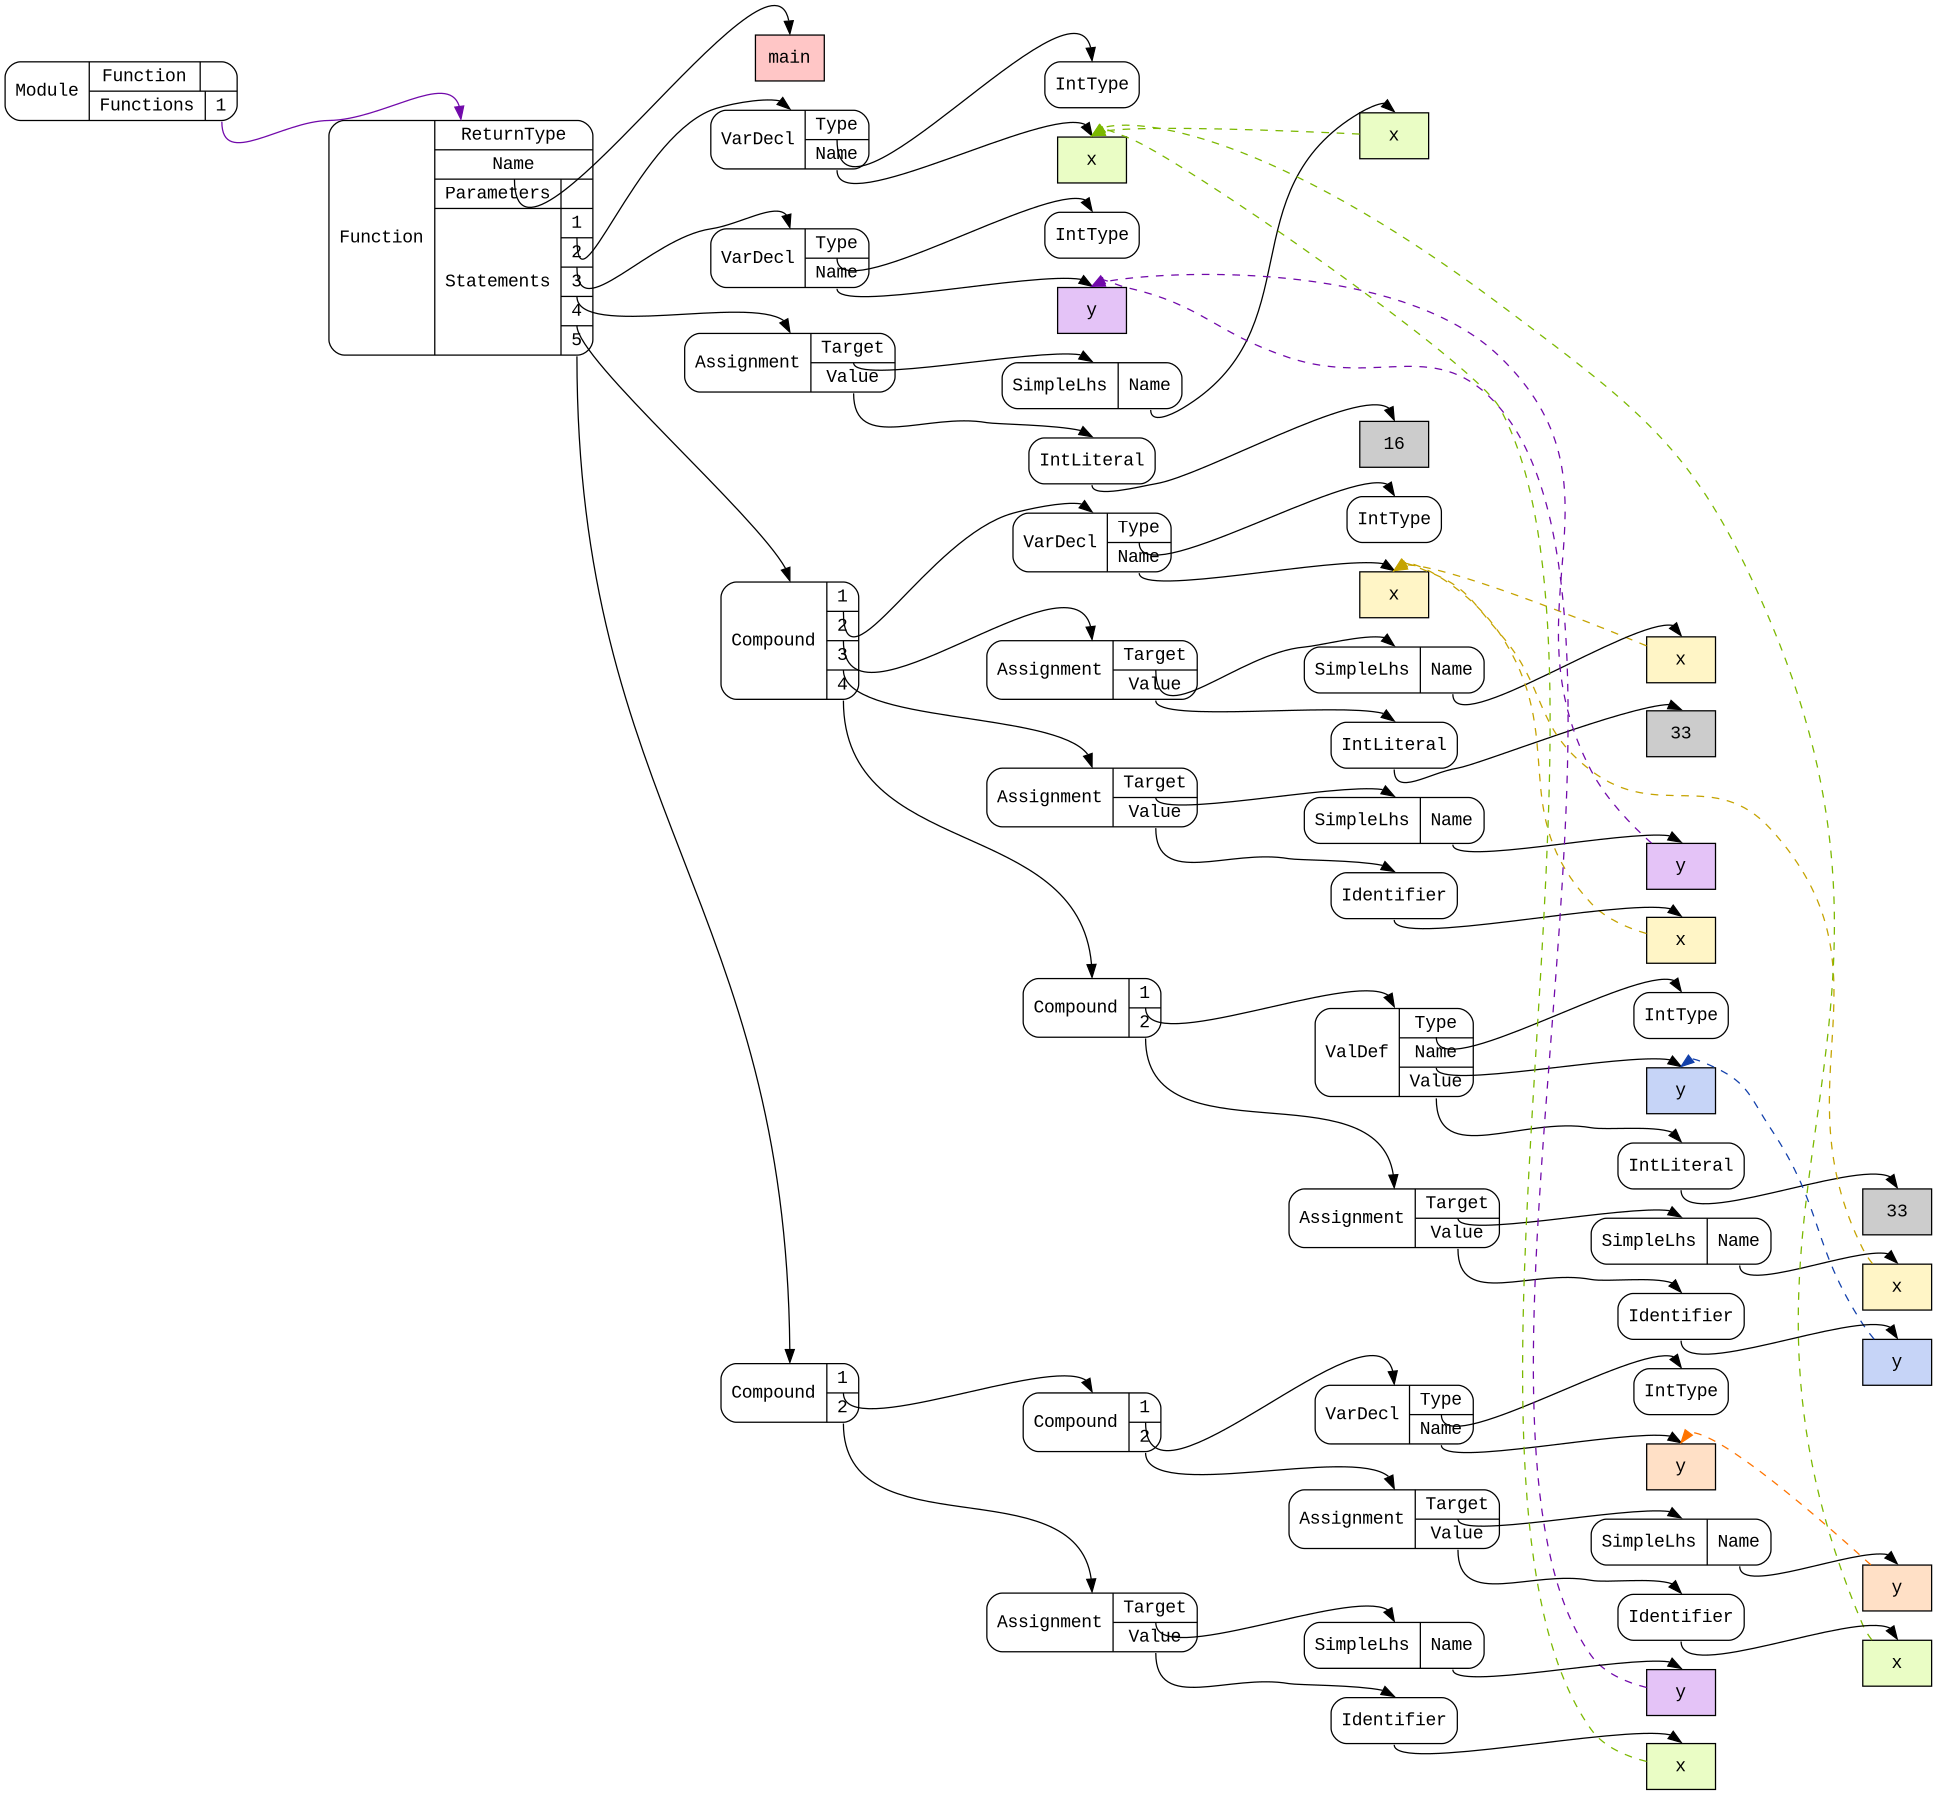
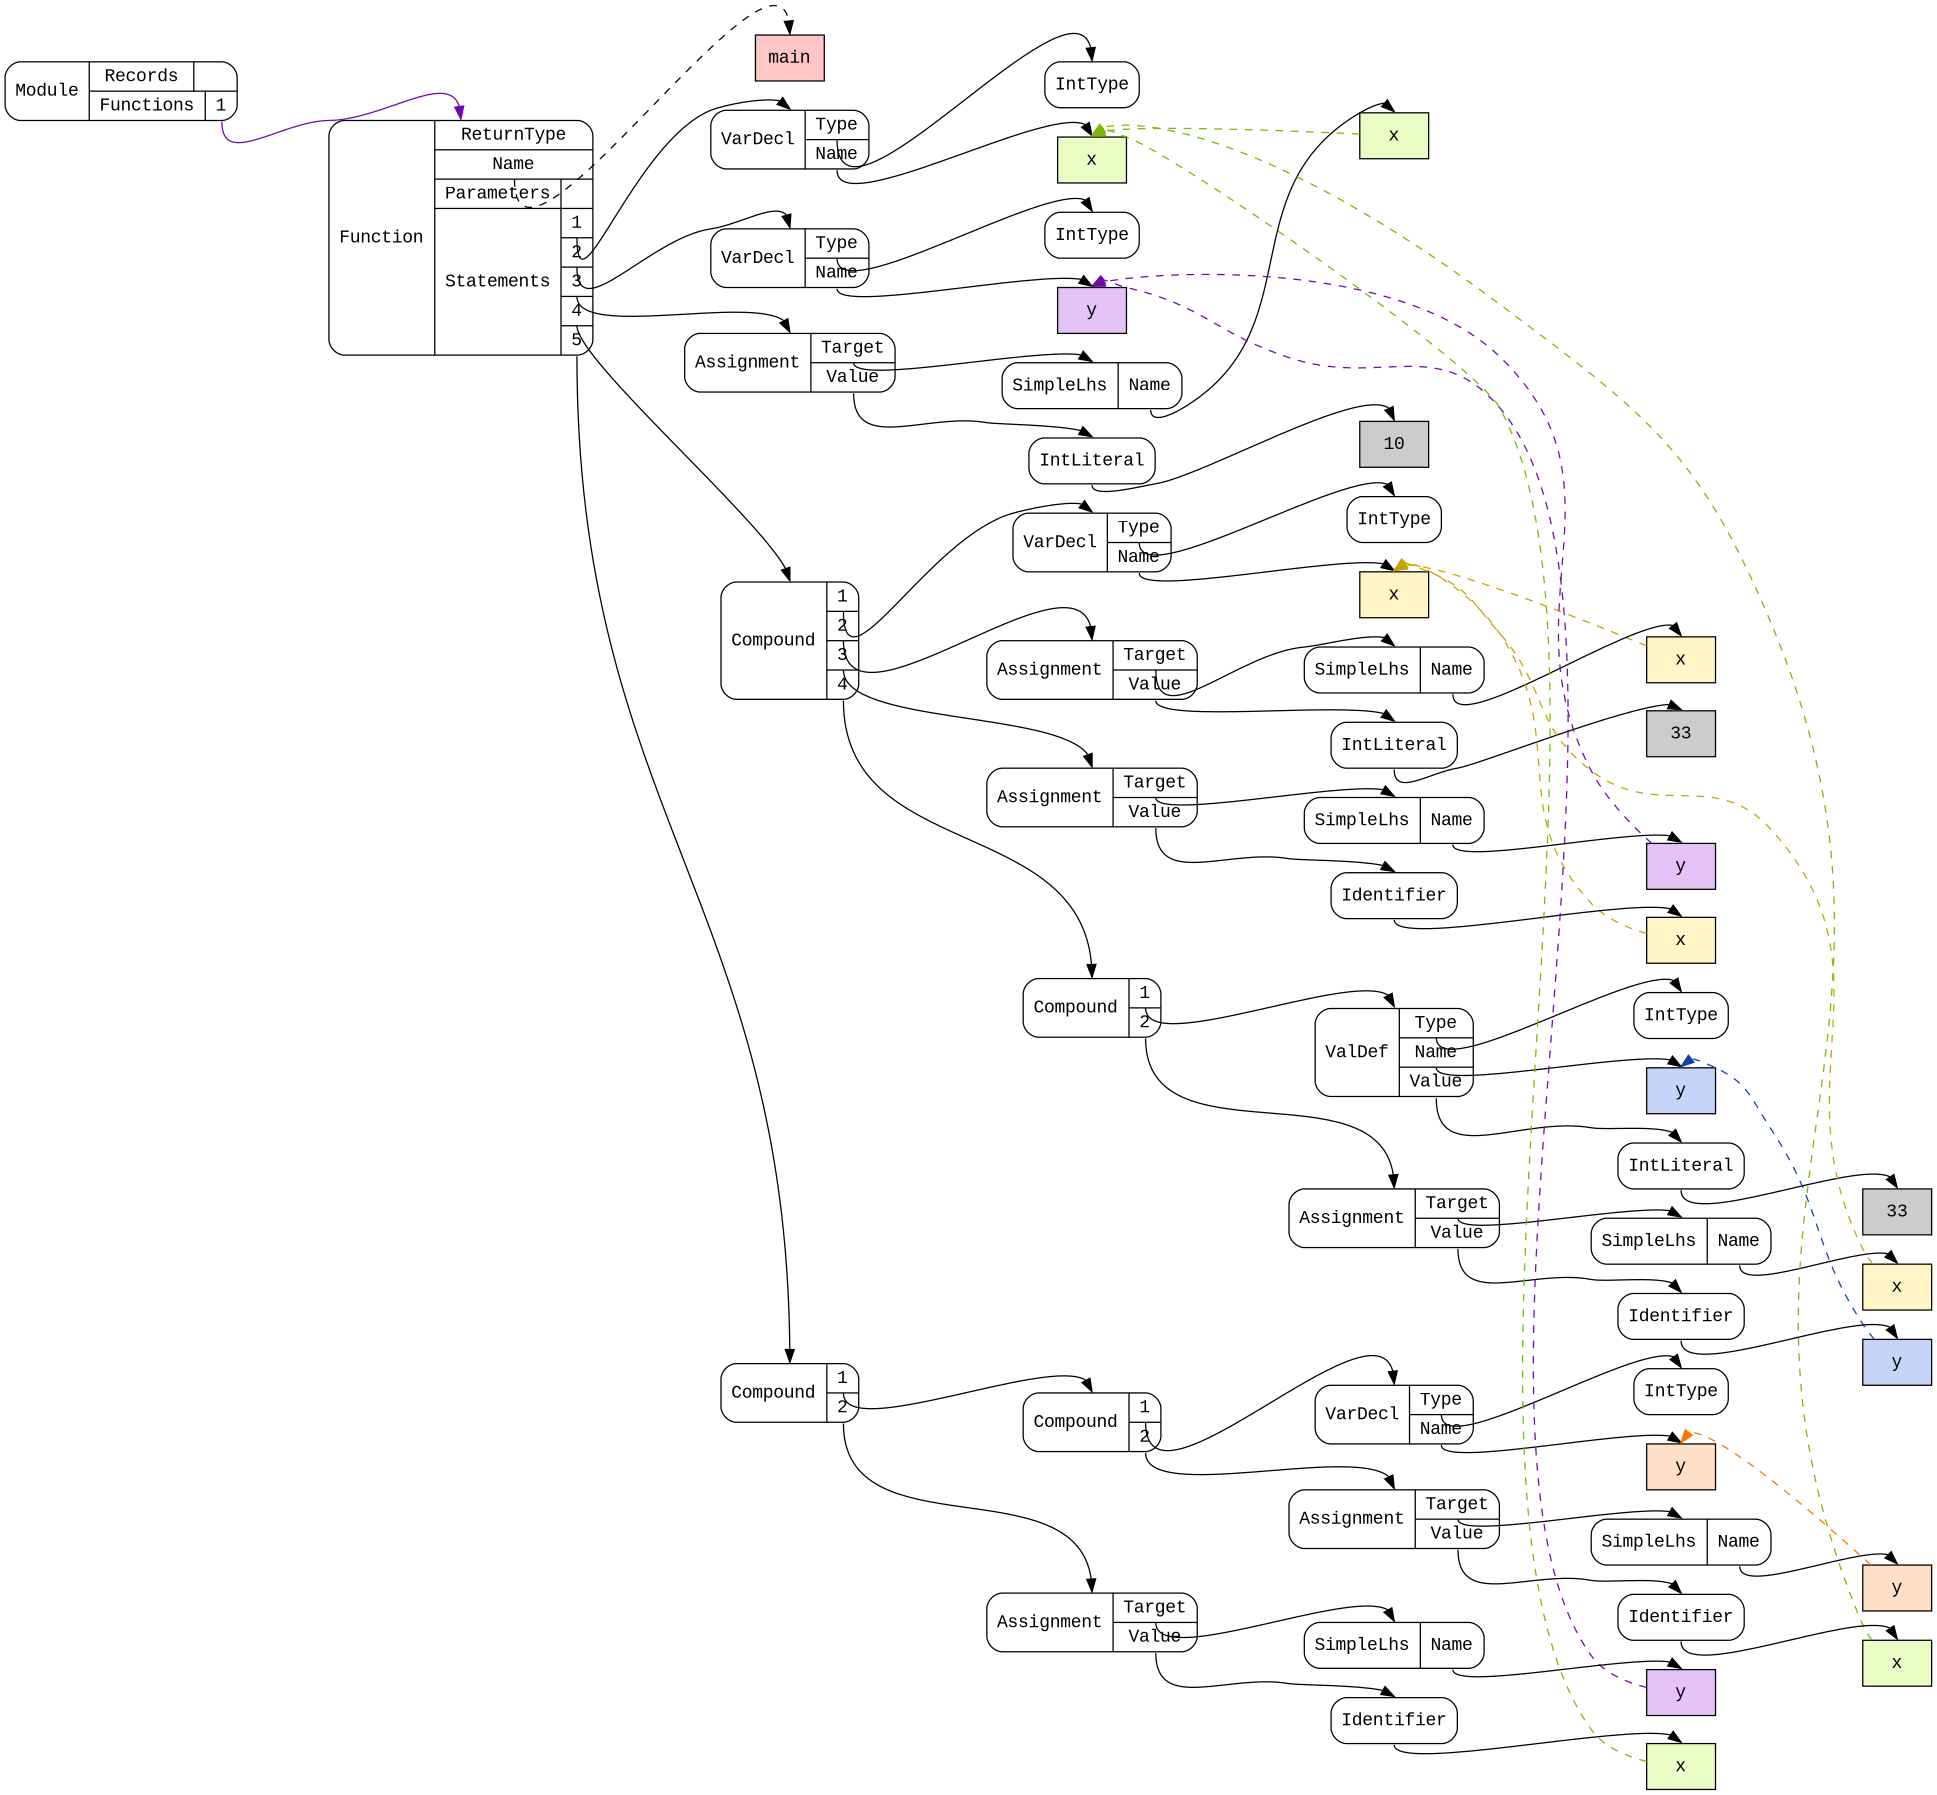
(145, 76) -> (142, 76)
(647, 111) -> (647, 111)
(1394, 444) -> (1394, 444)
